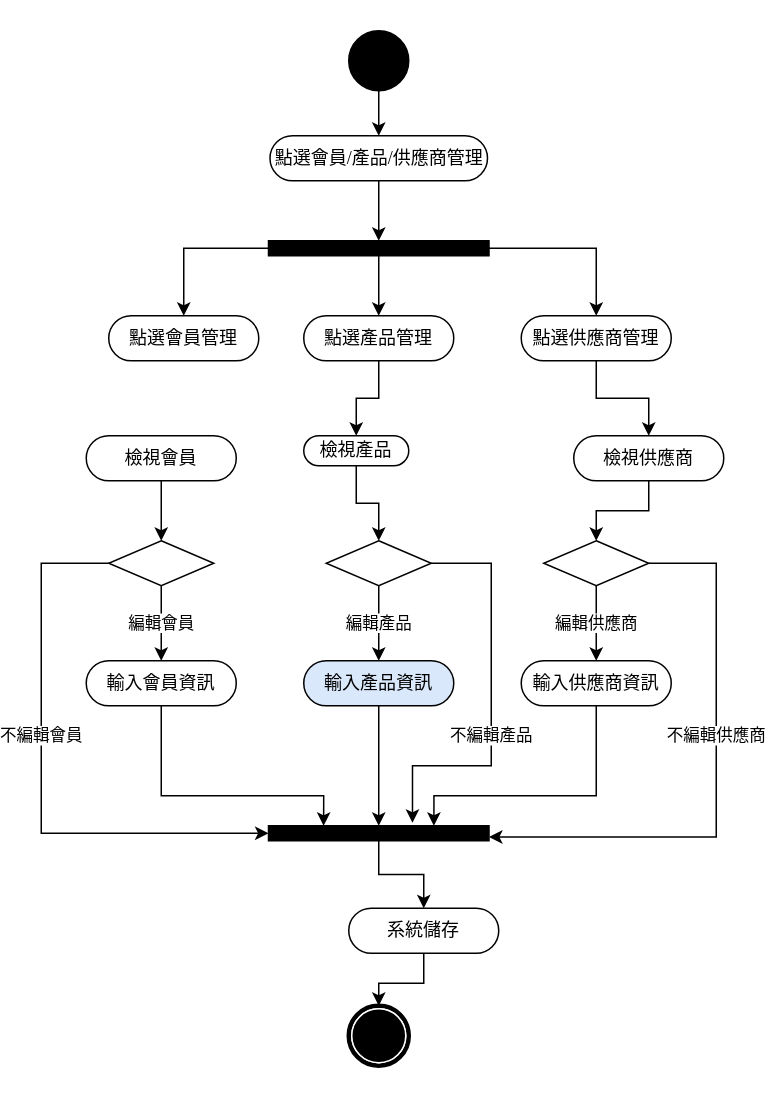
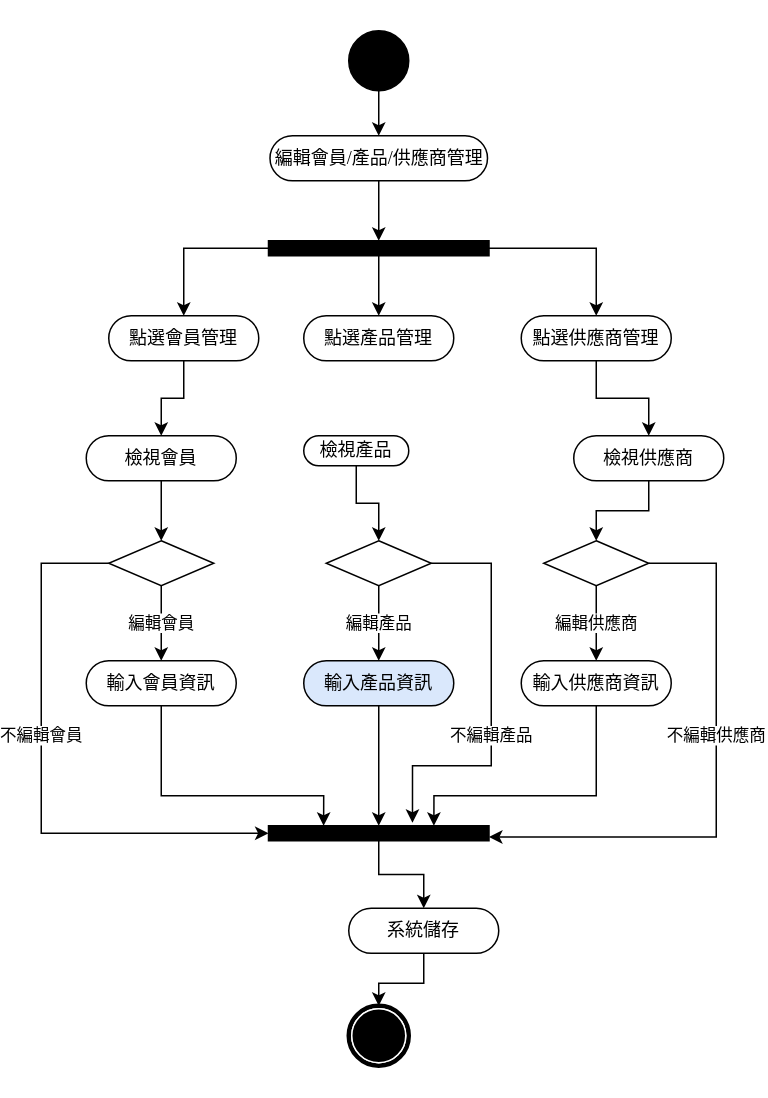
(380, 158) -> (380, 158)
none -> (178, 398)
(373, 398) -> none
